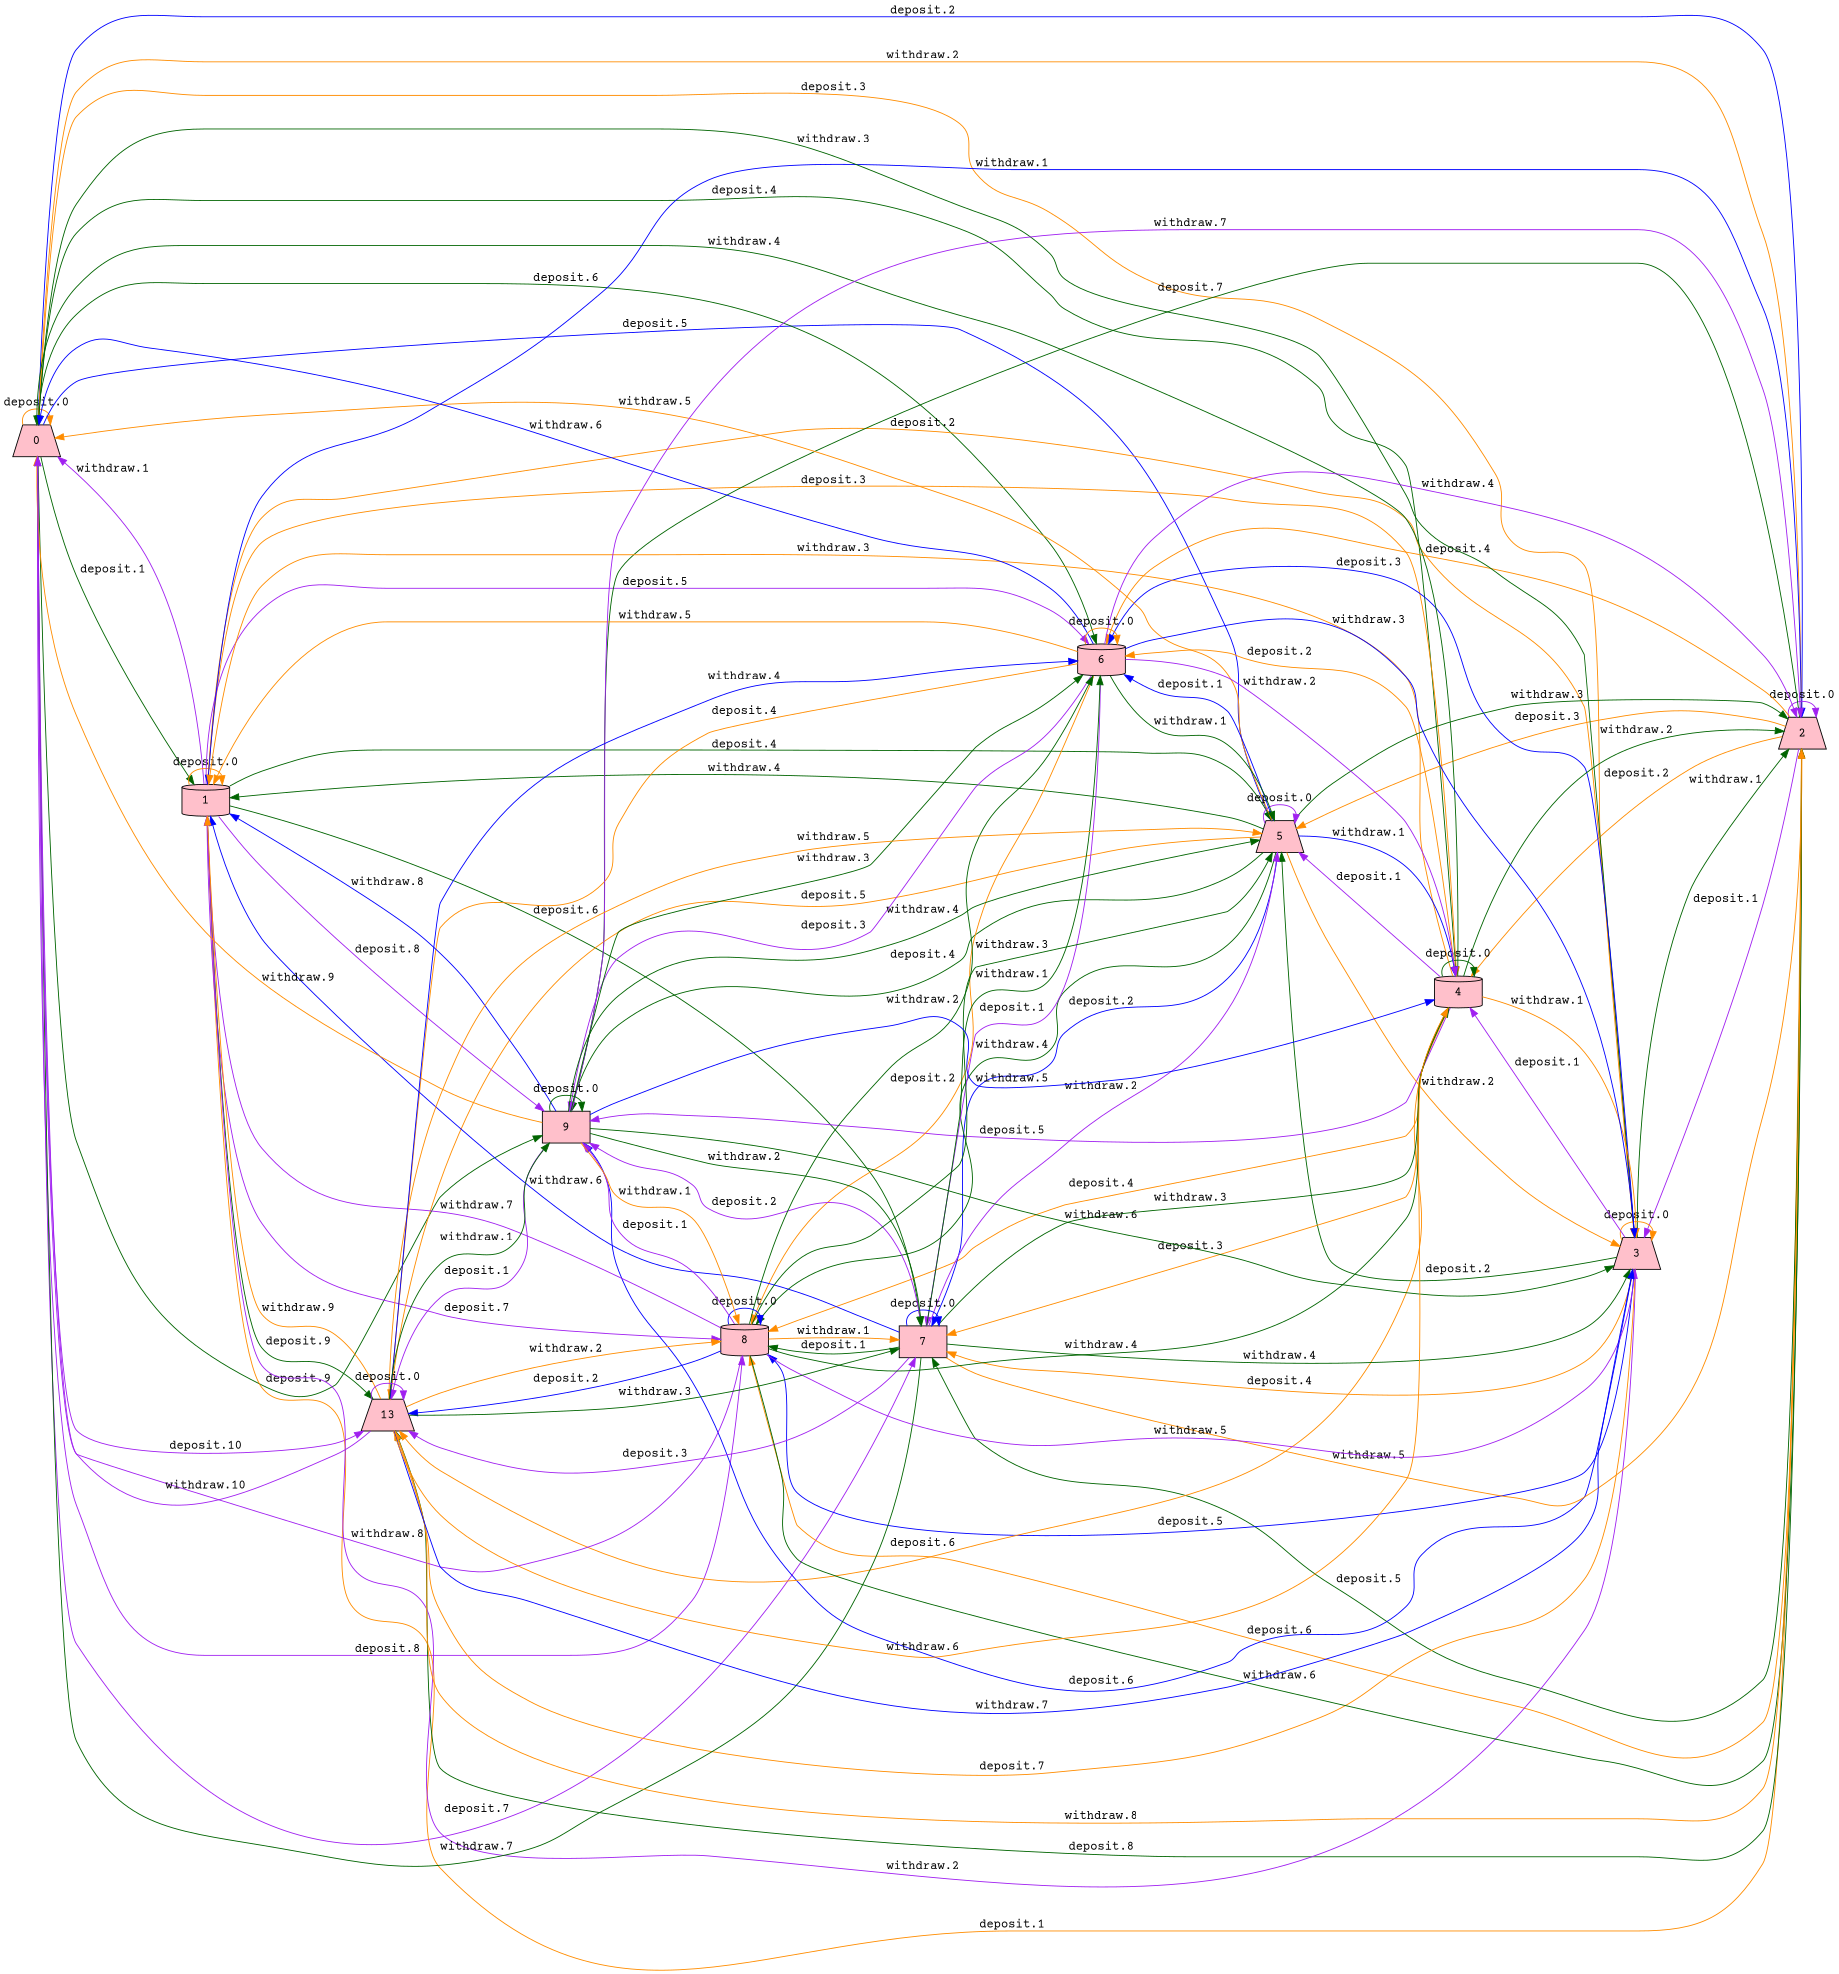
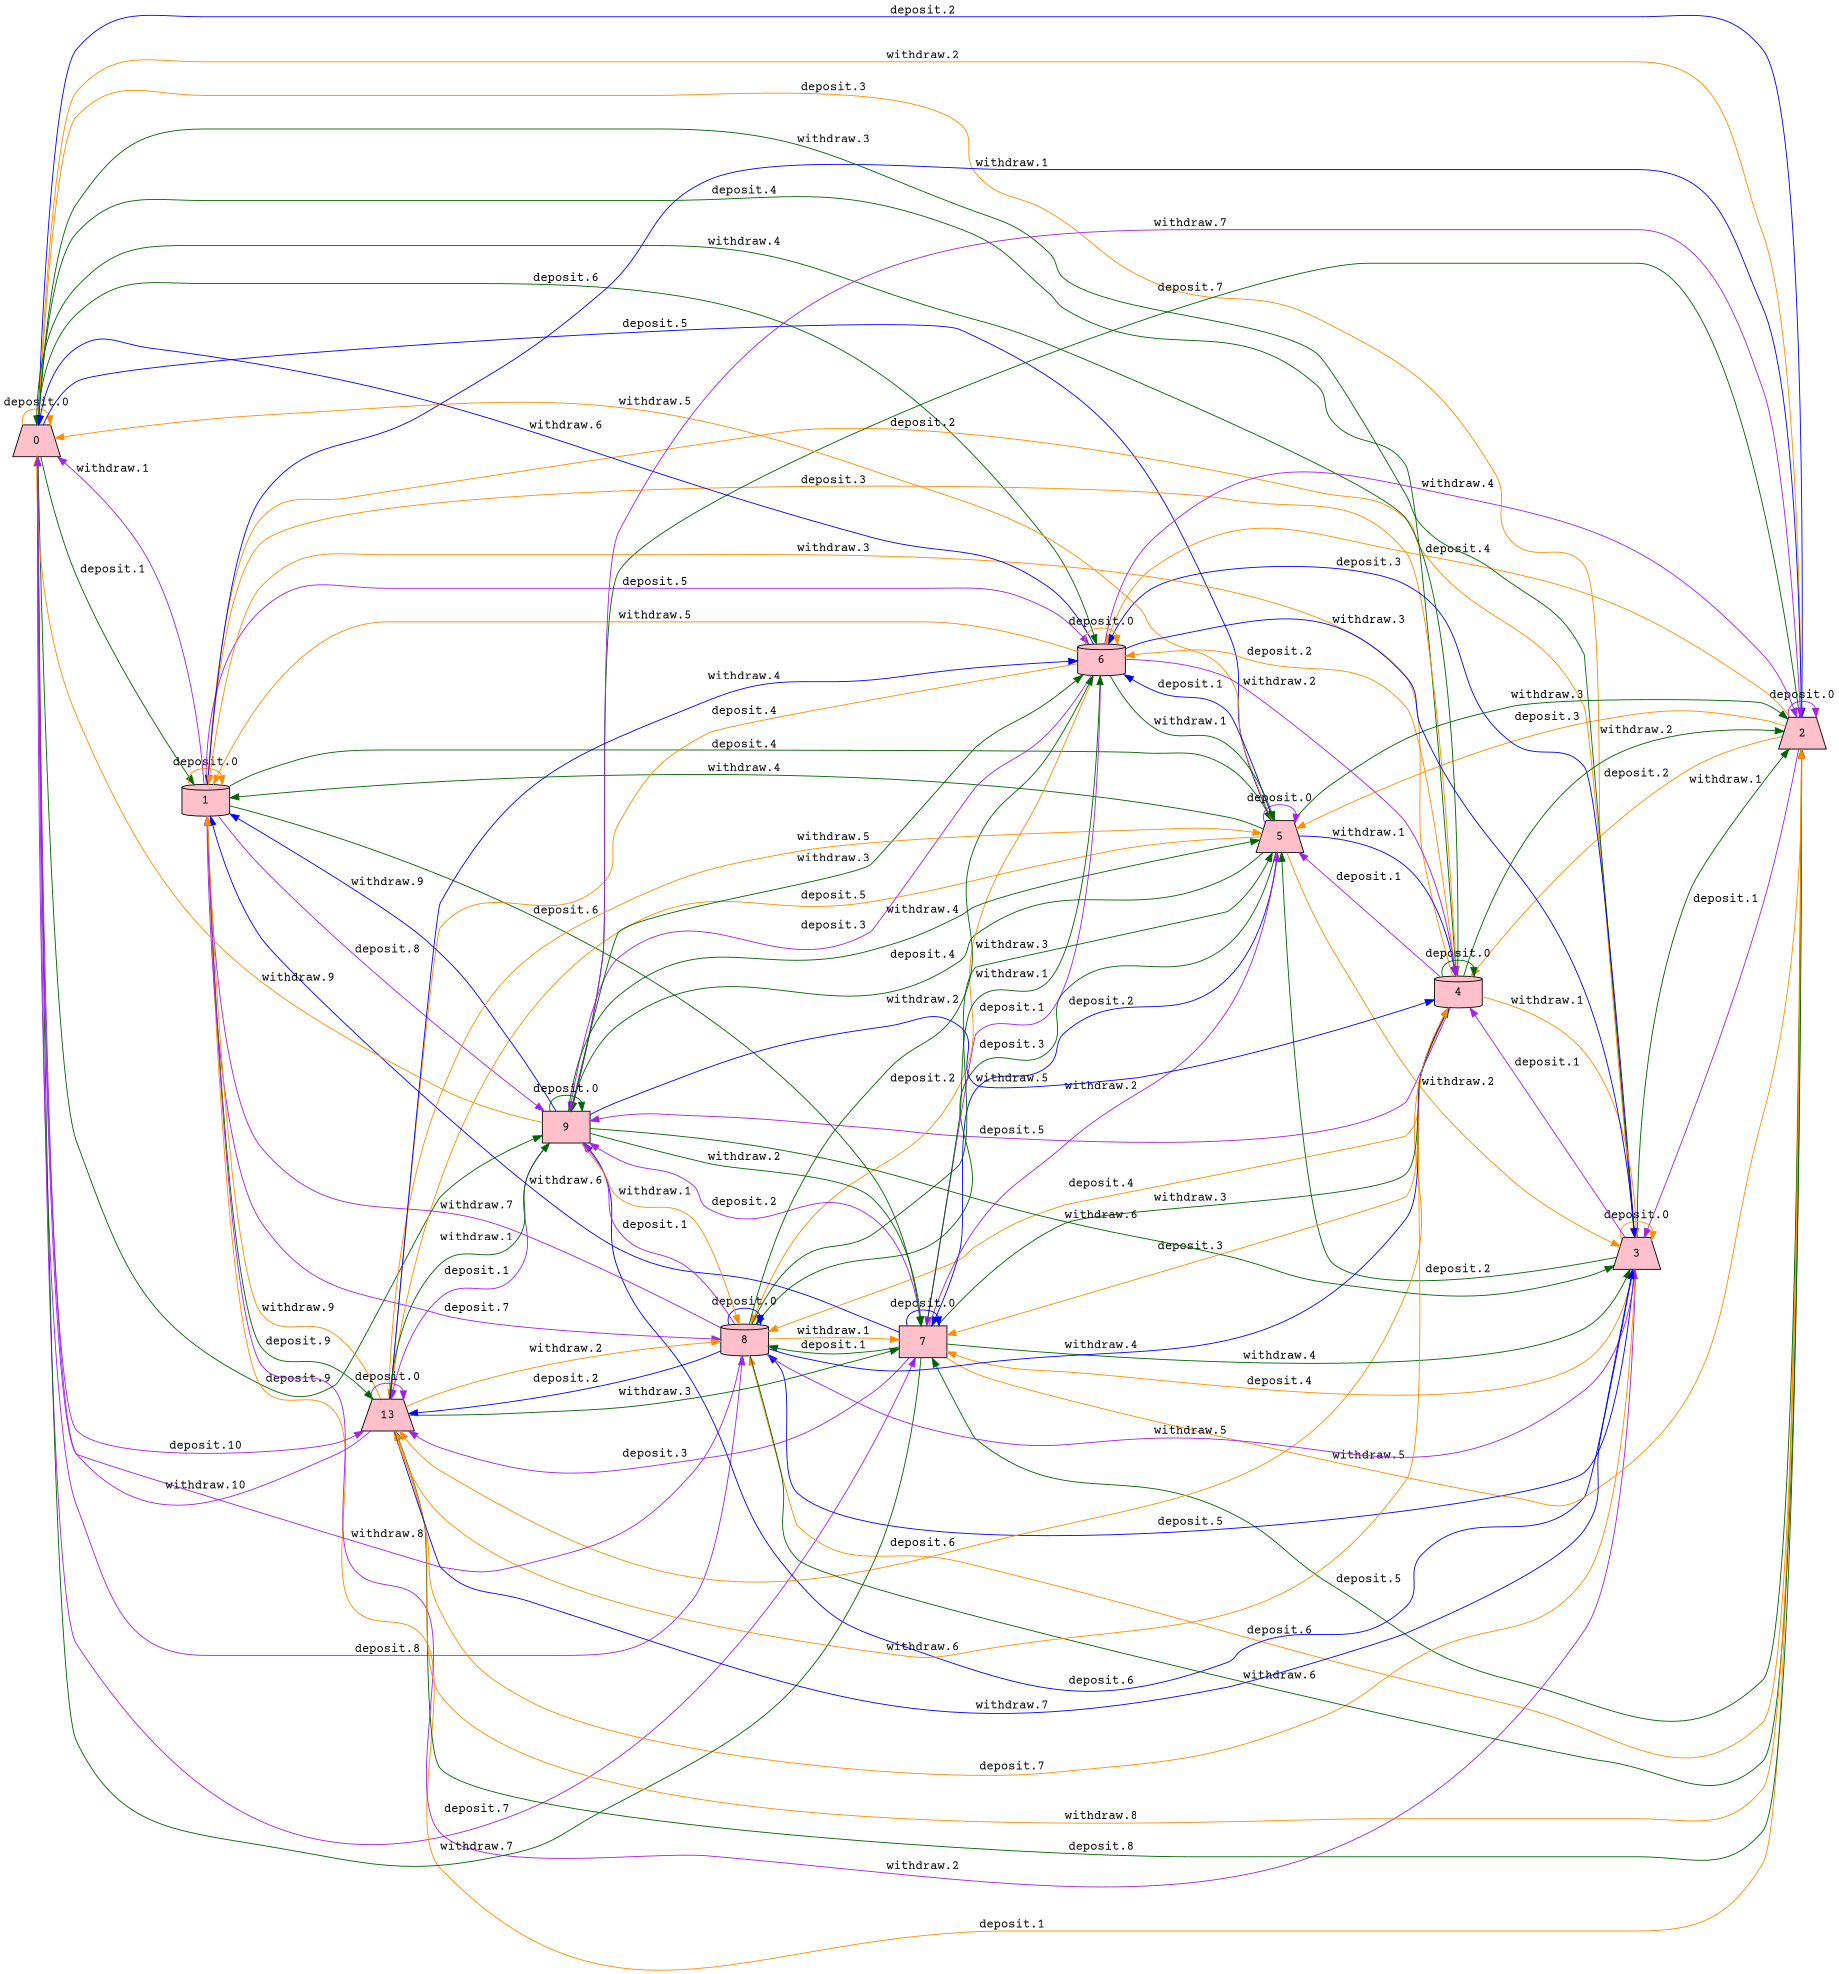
(388, 882) -> (388, 882)
(1012, 1045) -> (1012, 1045)
(1211, 1343) -> (1211, 1343)
